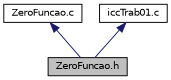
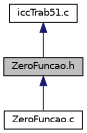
(133, 13) -> (43, 13)
(69, 44) -> (43, 98)
